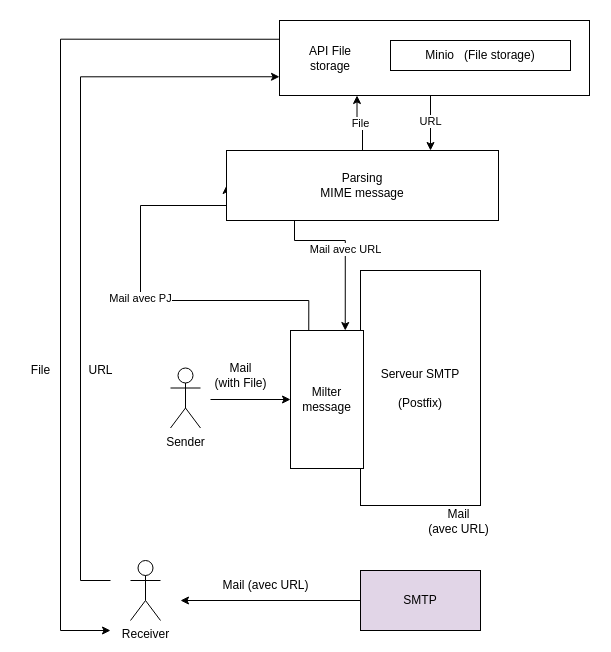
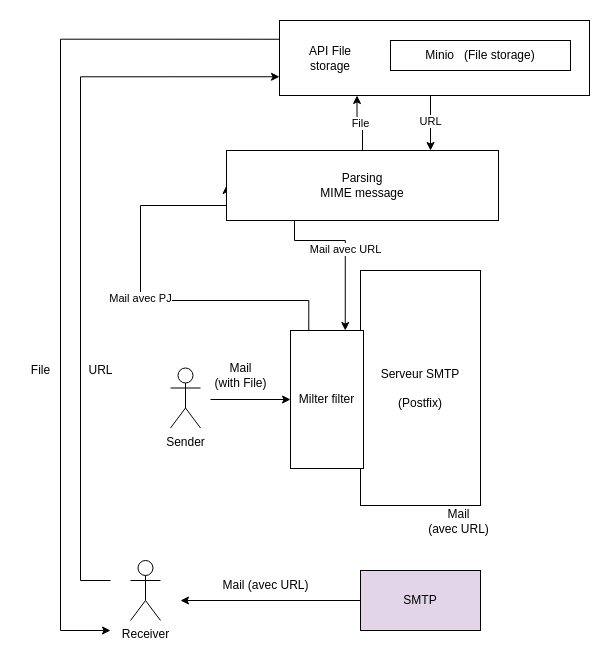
(327, 400) -> (327, 400)
